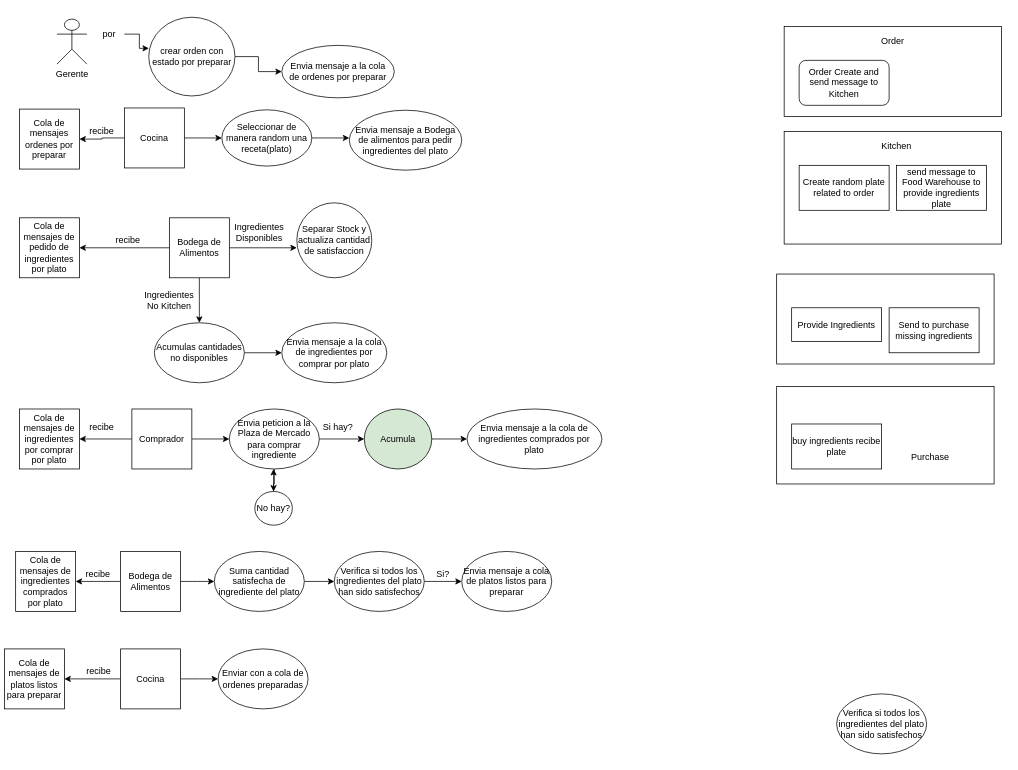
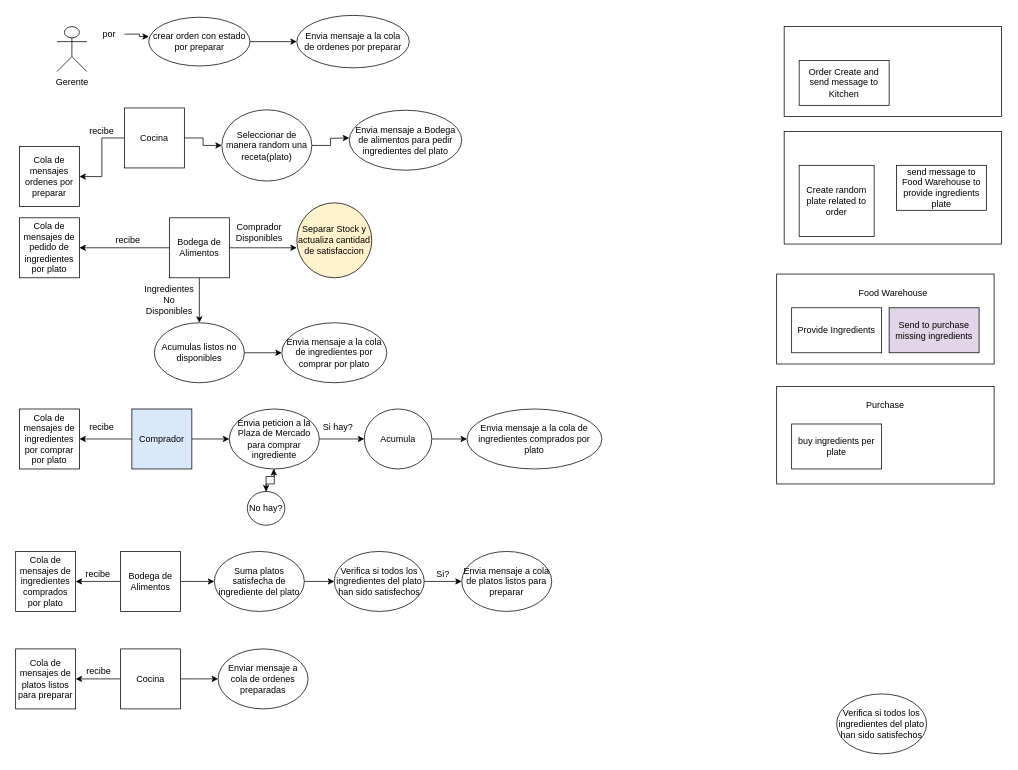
(72, 42) -> (72, 49)
(893, 42) -> none
(192, 57) -> (199, 42)
(338, 72) -> (353, 42)
(844, 83) -> (844, 83)
(267, 138) -> (267, 146)
(49, 139) -> (49, 177)
(897, 147) -> none
(844, 188) -> (837, 201)
(259, 233) -> (259, 233)
(334, 240) -> (334, 240)
none -> (893, 294)
(169, 300) -> (169, 300)
(837, 325) -> (837, 330)
(934, 330) -> (934, 330)
(199, 353) -> (199, 353)
(162, 439) -> (162, 439)
(398, 439) -> (398, 439)
(837, 447) -> (837, 447)
(930, 458) -> (885, 405)
(273, 509) -> (266, 509)
(259, 582) -> (259, 582)
(34, 679) -> (45, 679)
(263, 679) -> (263, 679)
